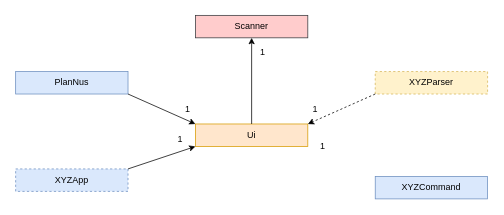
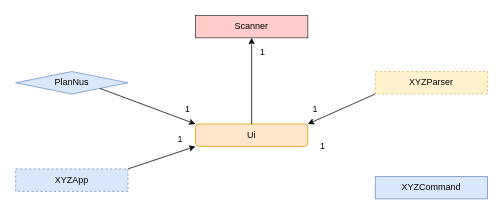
(72, 83) -> (72, 83)
(343, 108) -> (343, 108)
(252, 135) -> (252, 135)
